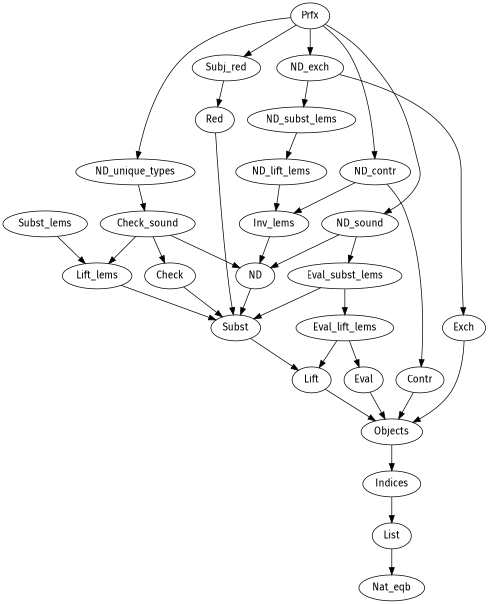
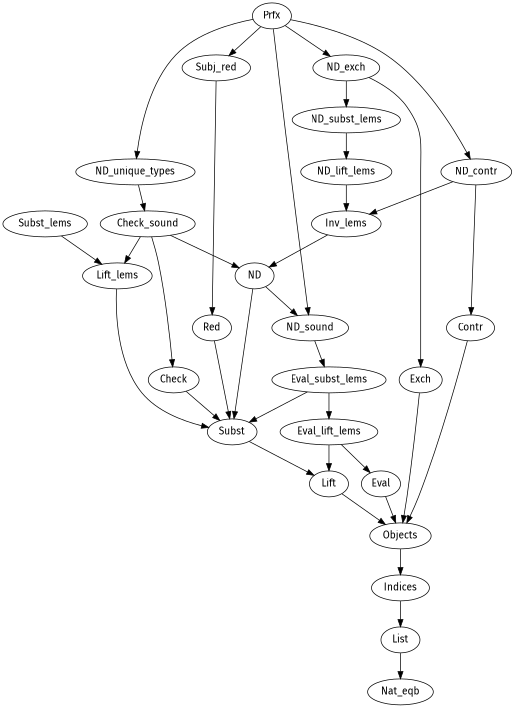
(308, 250) -> (279, 299)
